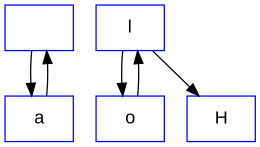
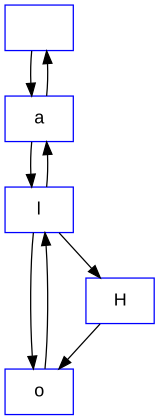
none -> (31, 158)
none -> (48, 171)
none -> (84, 342)
